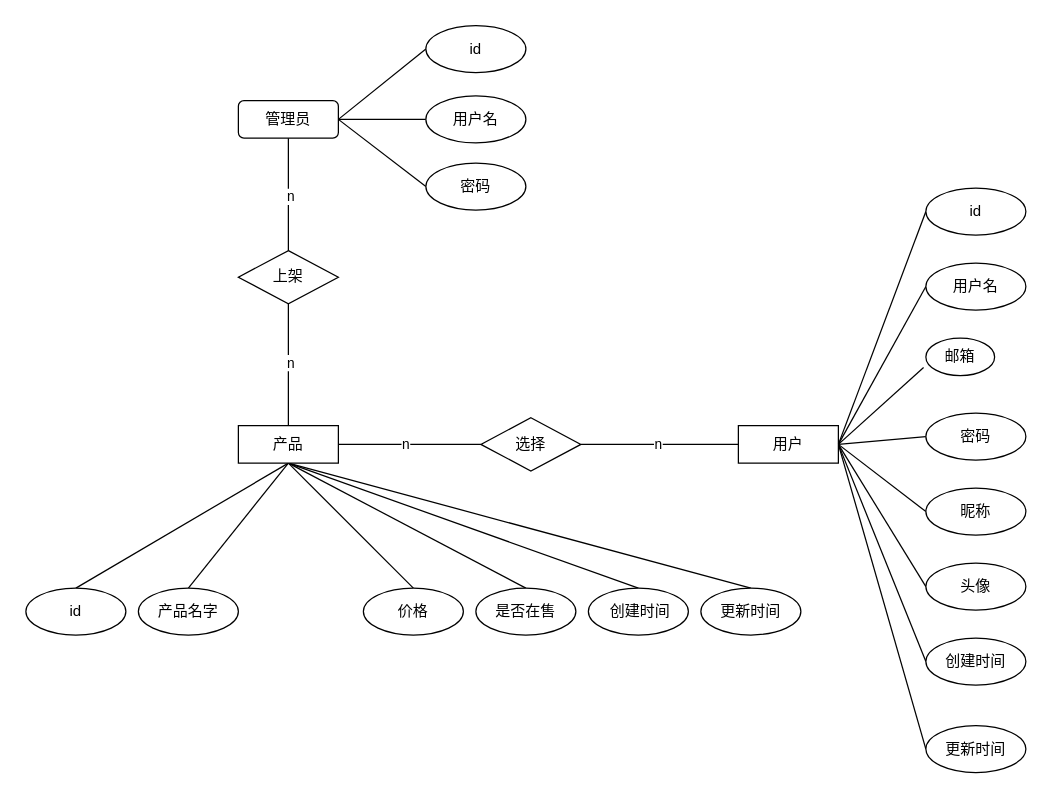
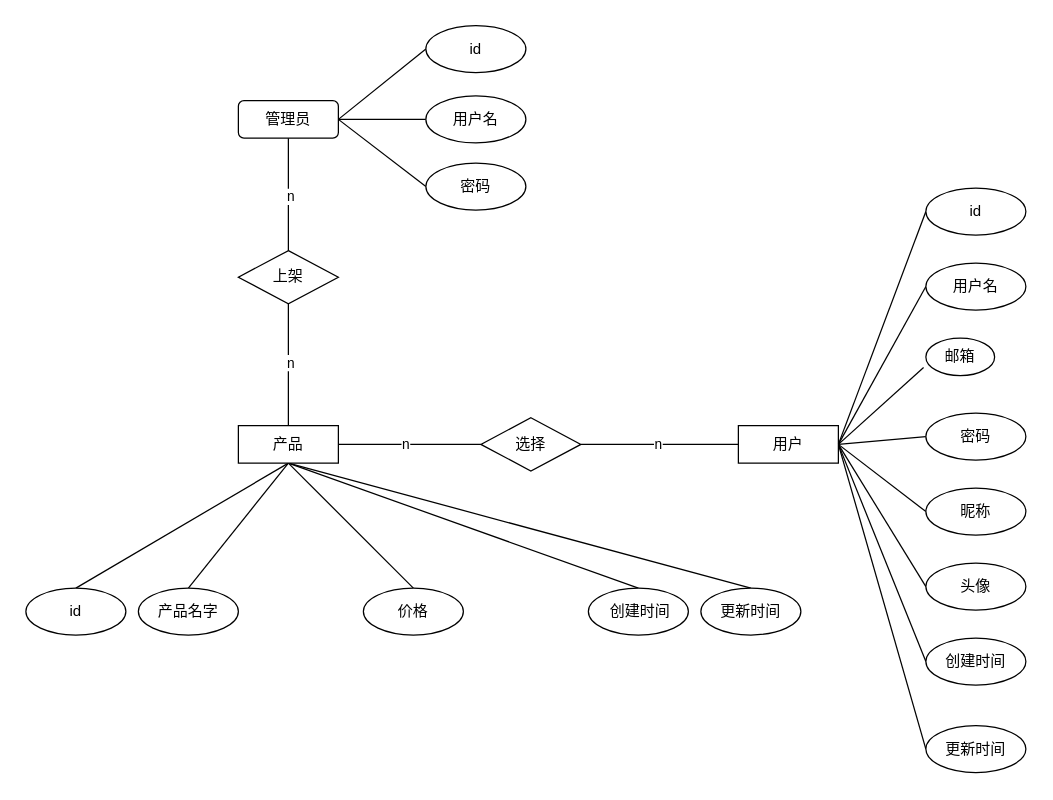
(413, 529) -> none
(526, 612) -> none
